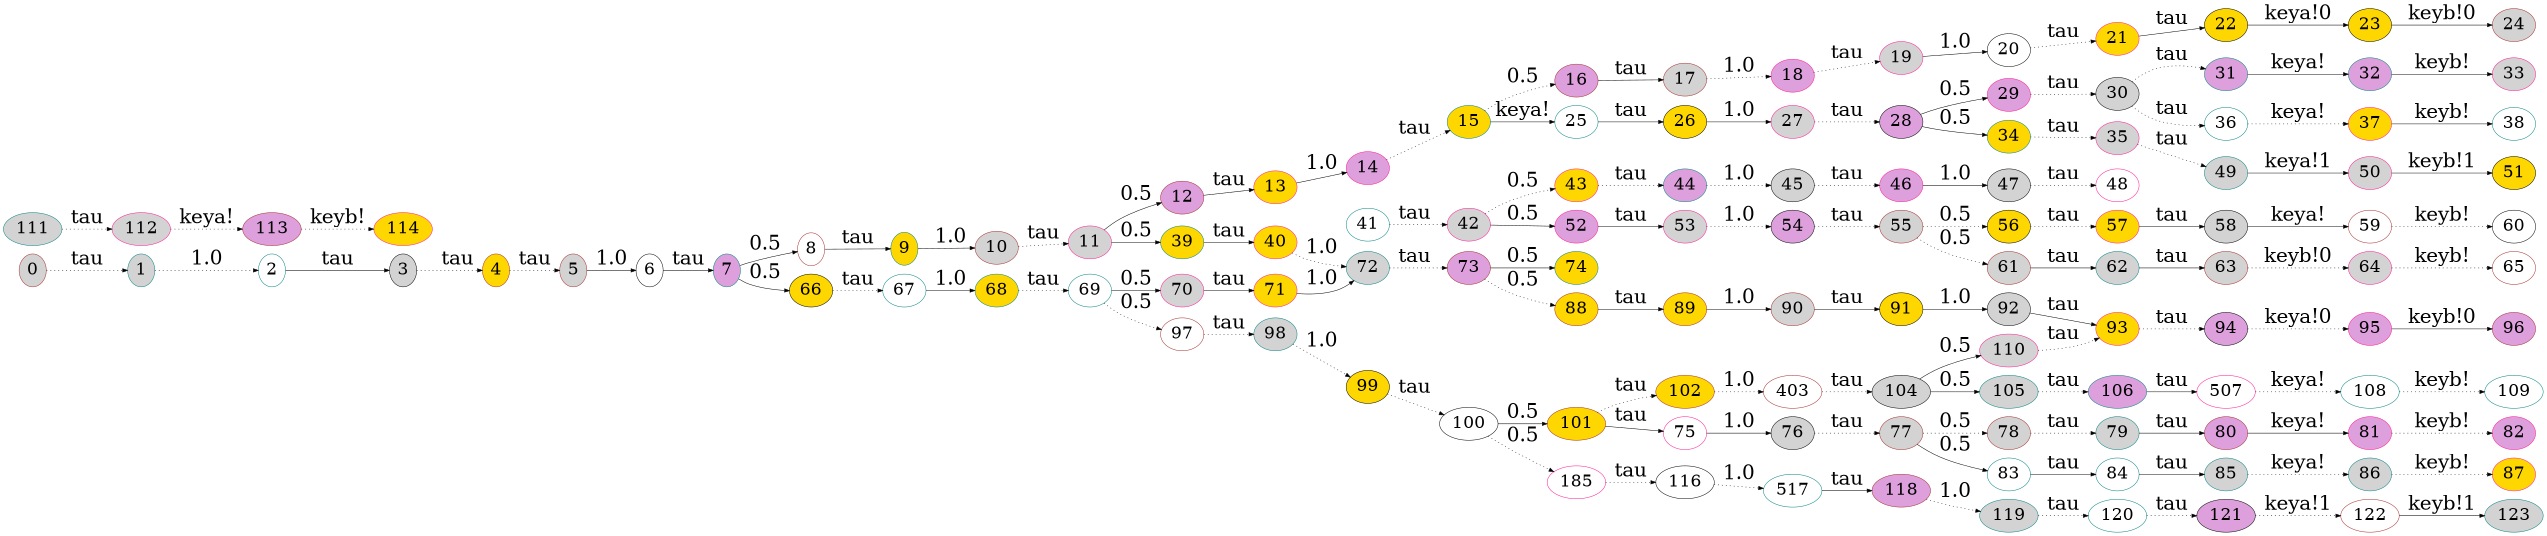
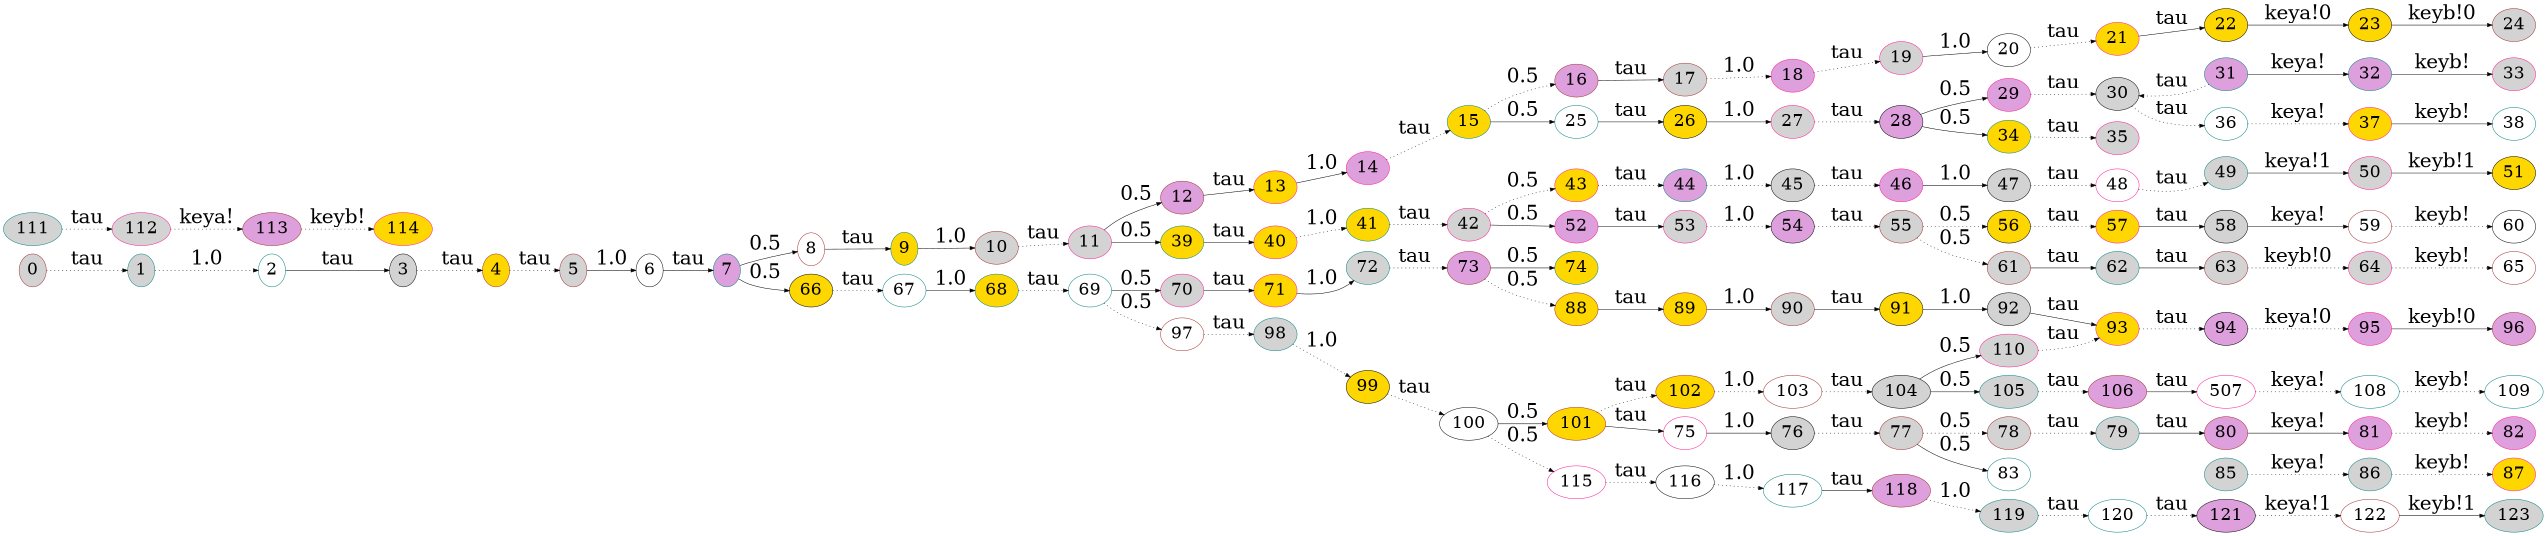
(2165, 67) -> (2177, 94)
(1523, 111) -> (1523, 111)
(2169, 155) -> (2171, 191)
(1368, 225) -> (1368, 225)
(1316, 262) -> (1319, 233)
(1793, 392) -> (1793, 392)
(2117, 392) -> (2117, 392)
(2117, 474) -> none
(1576, 482) -> (1576, 482)
(1793, 491) -> (1793, 491)
